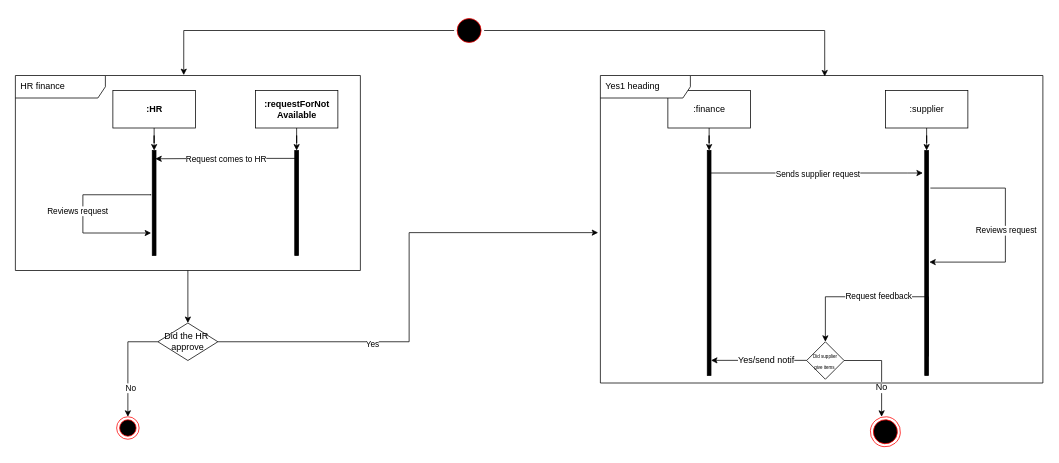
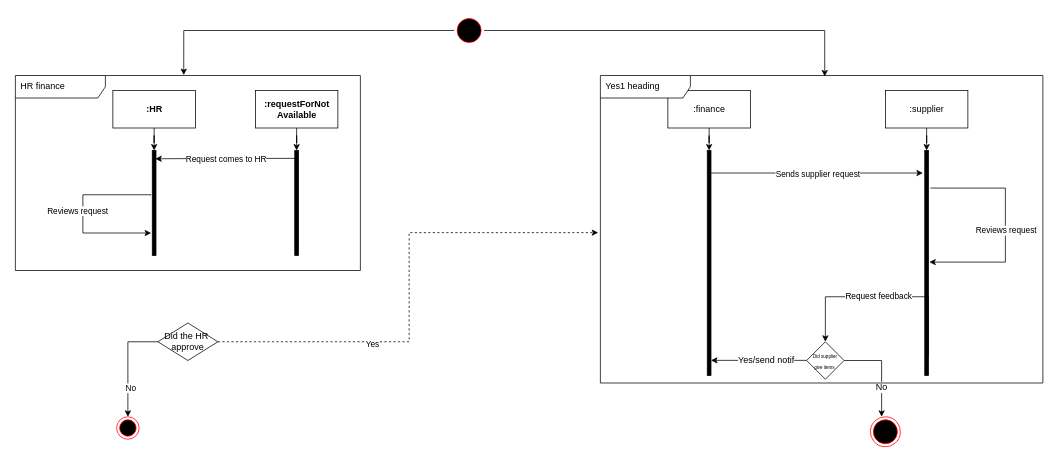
(429, 233) -> (429, 233)
(188, 316) -> none
